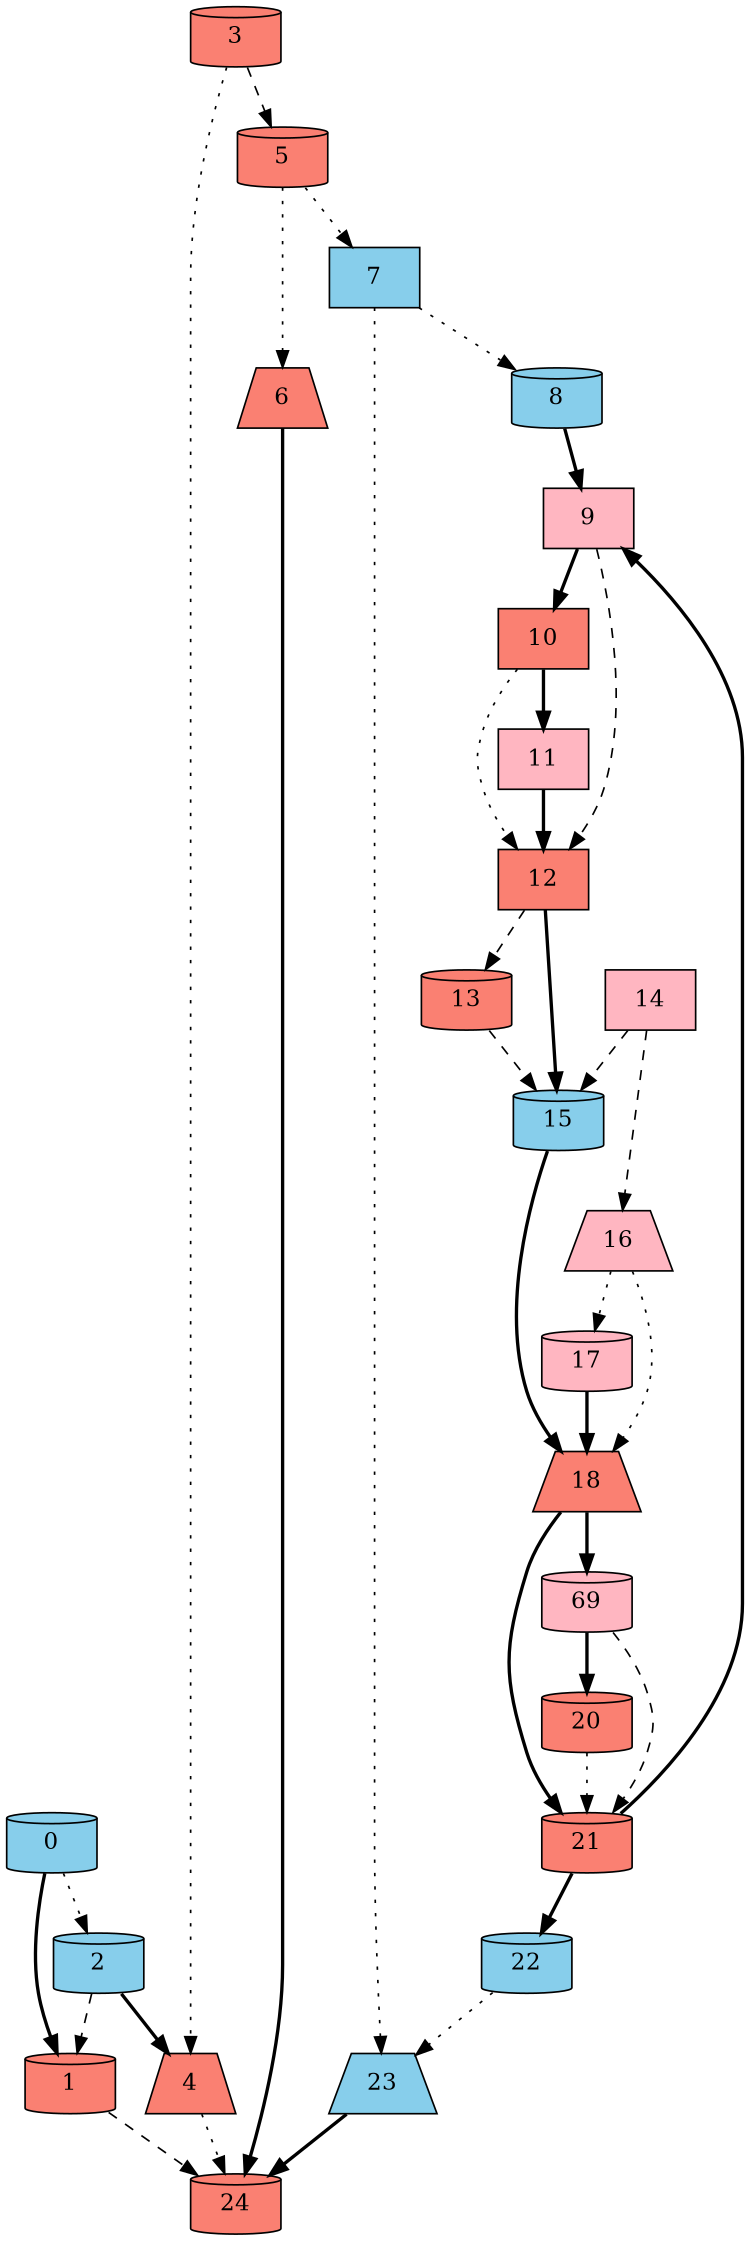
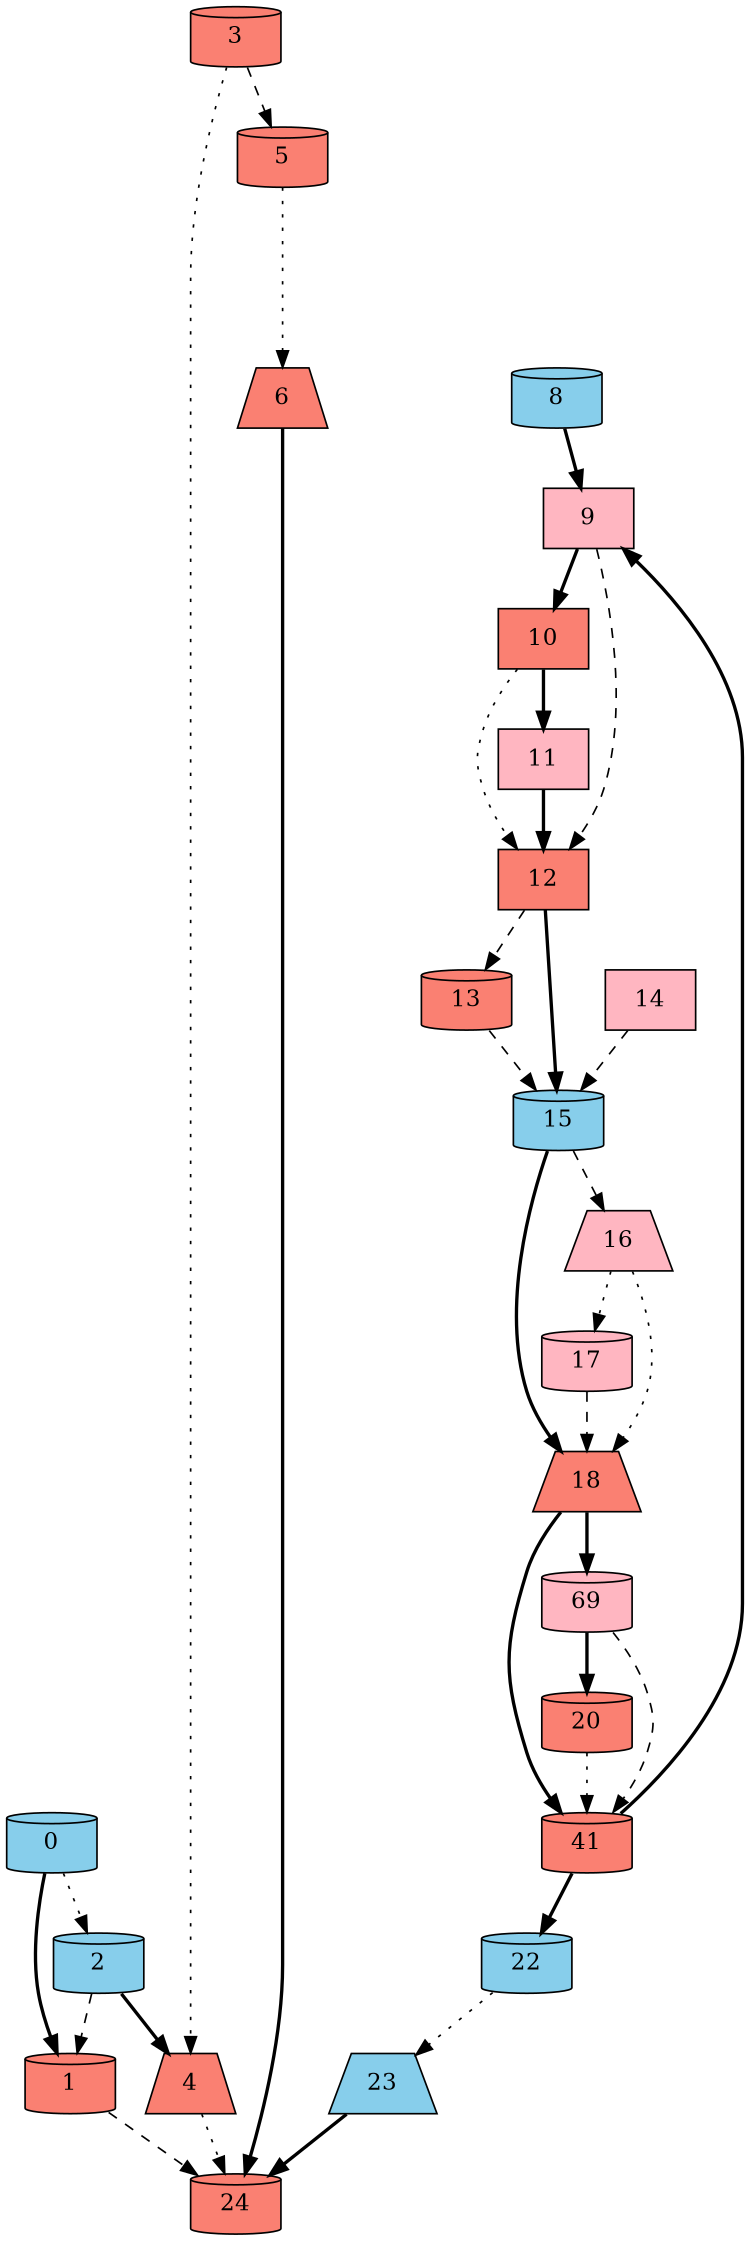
(375, 278) -> none
(636, 1112) -> (585, 1173)
(587, 1413) -> (587, 1413)
(587, 1843) -> (587, 1843)
